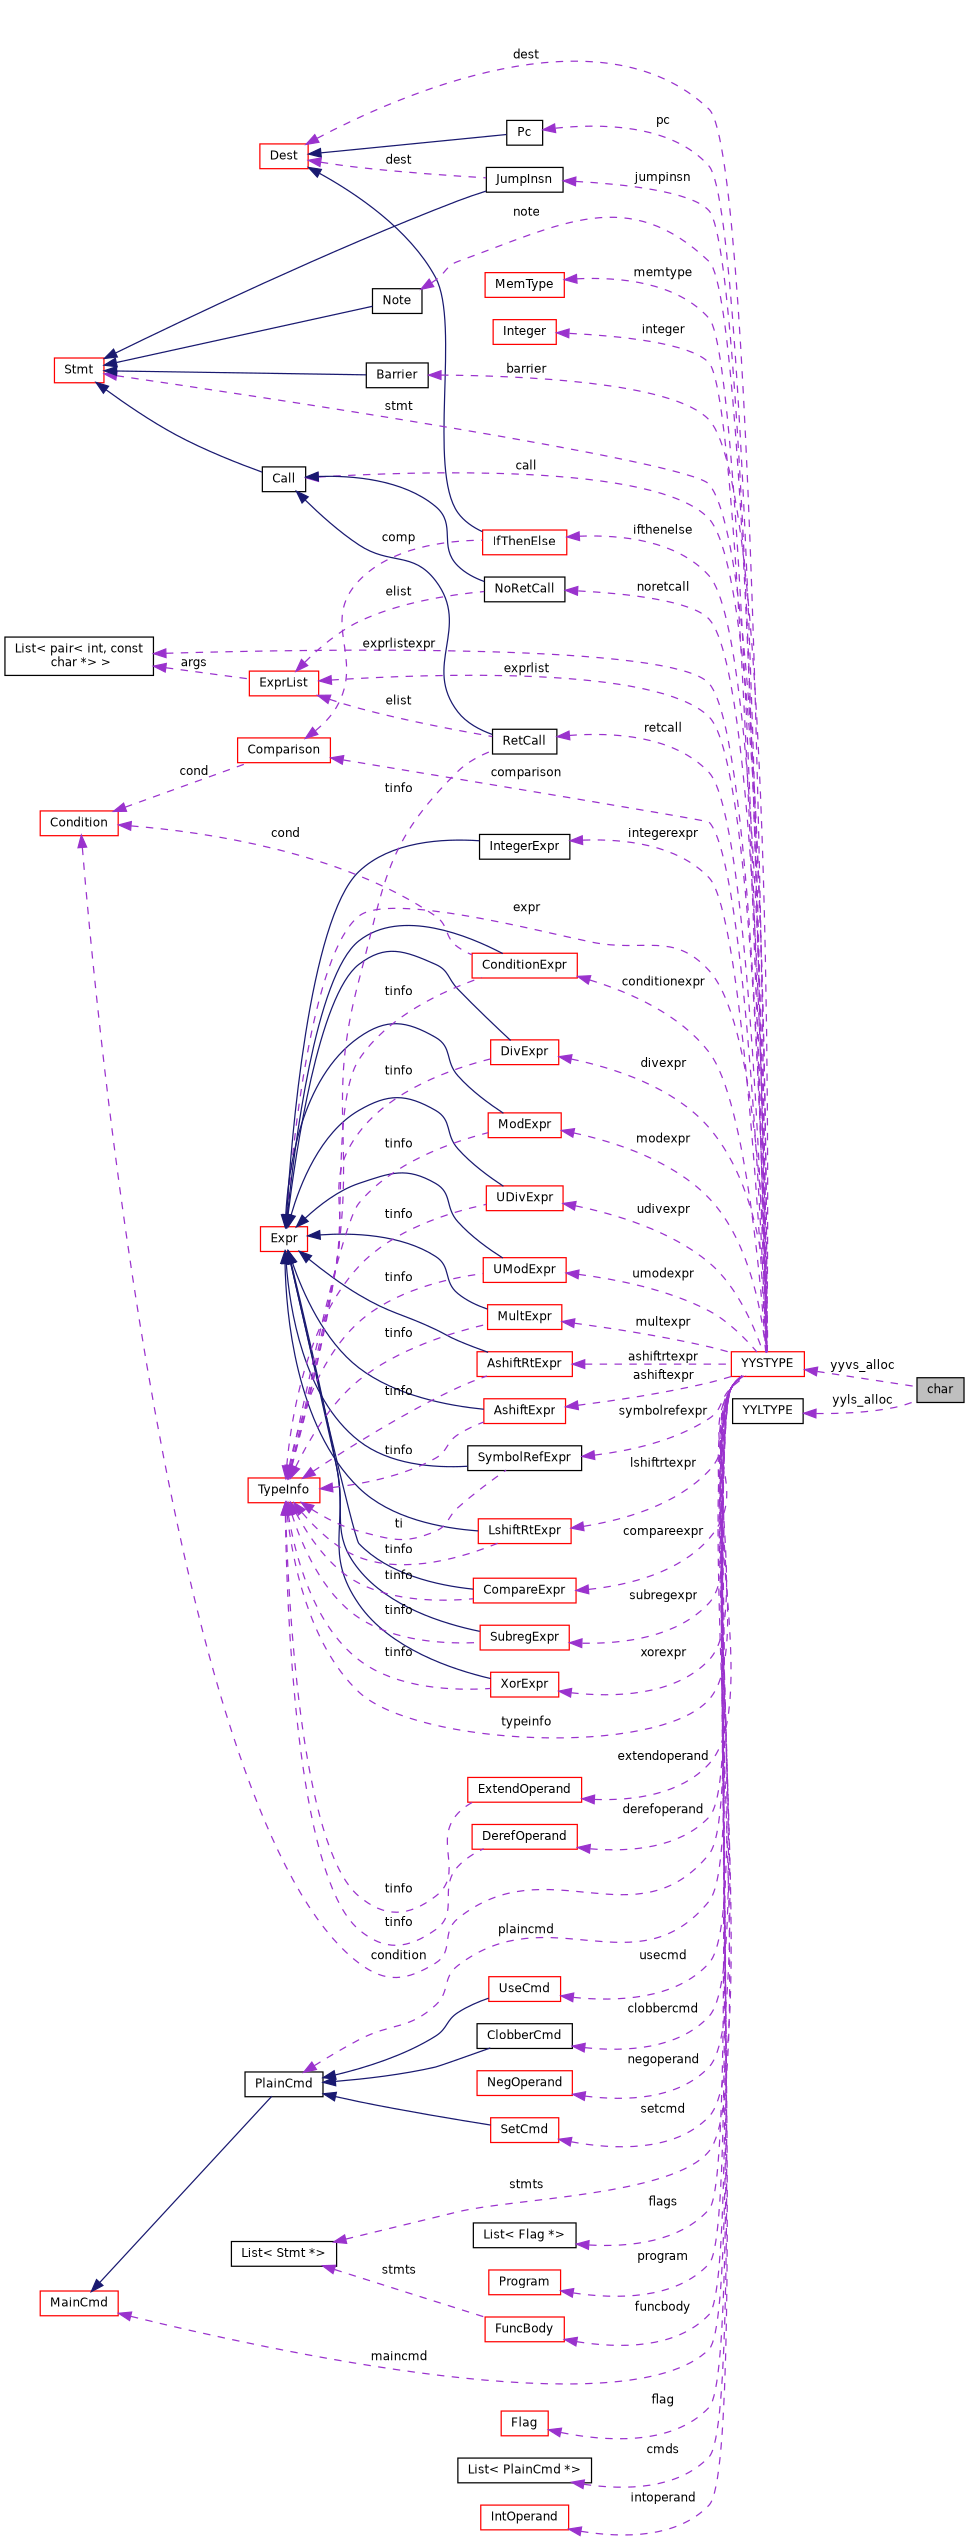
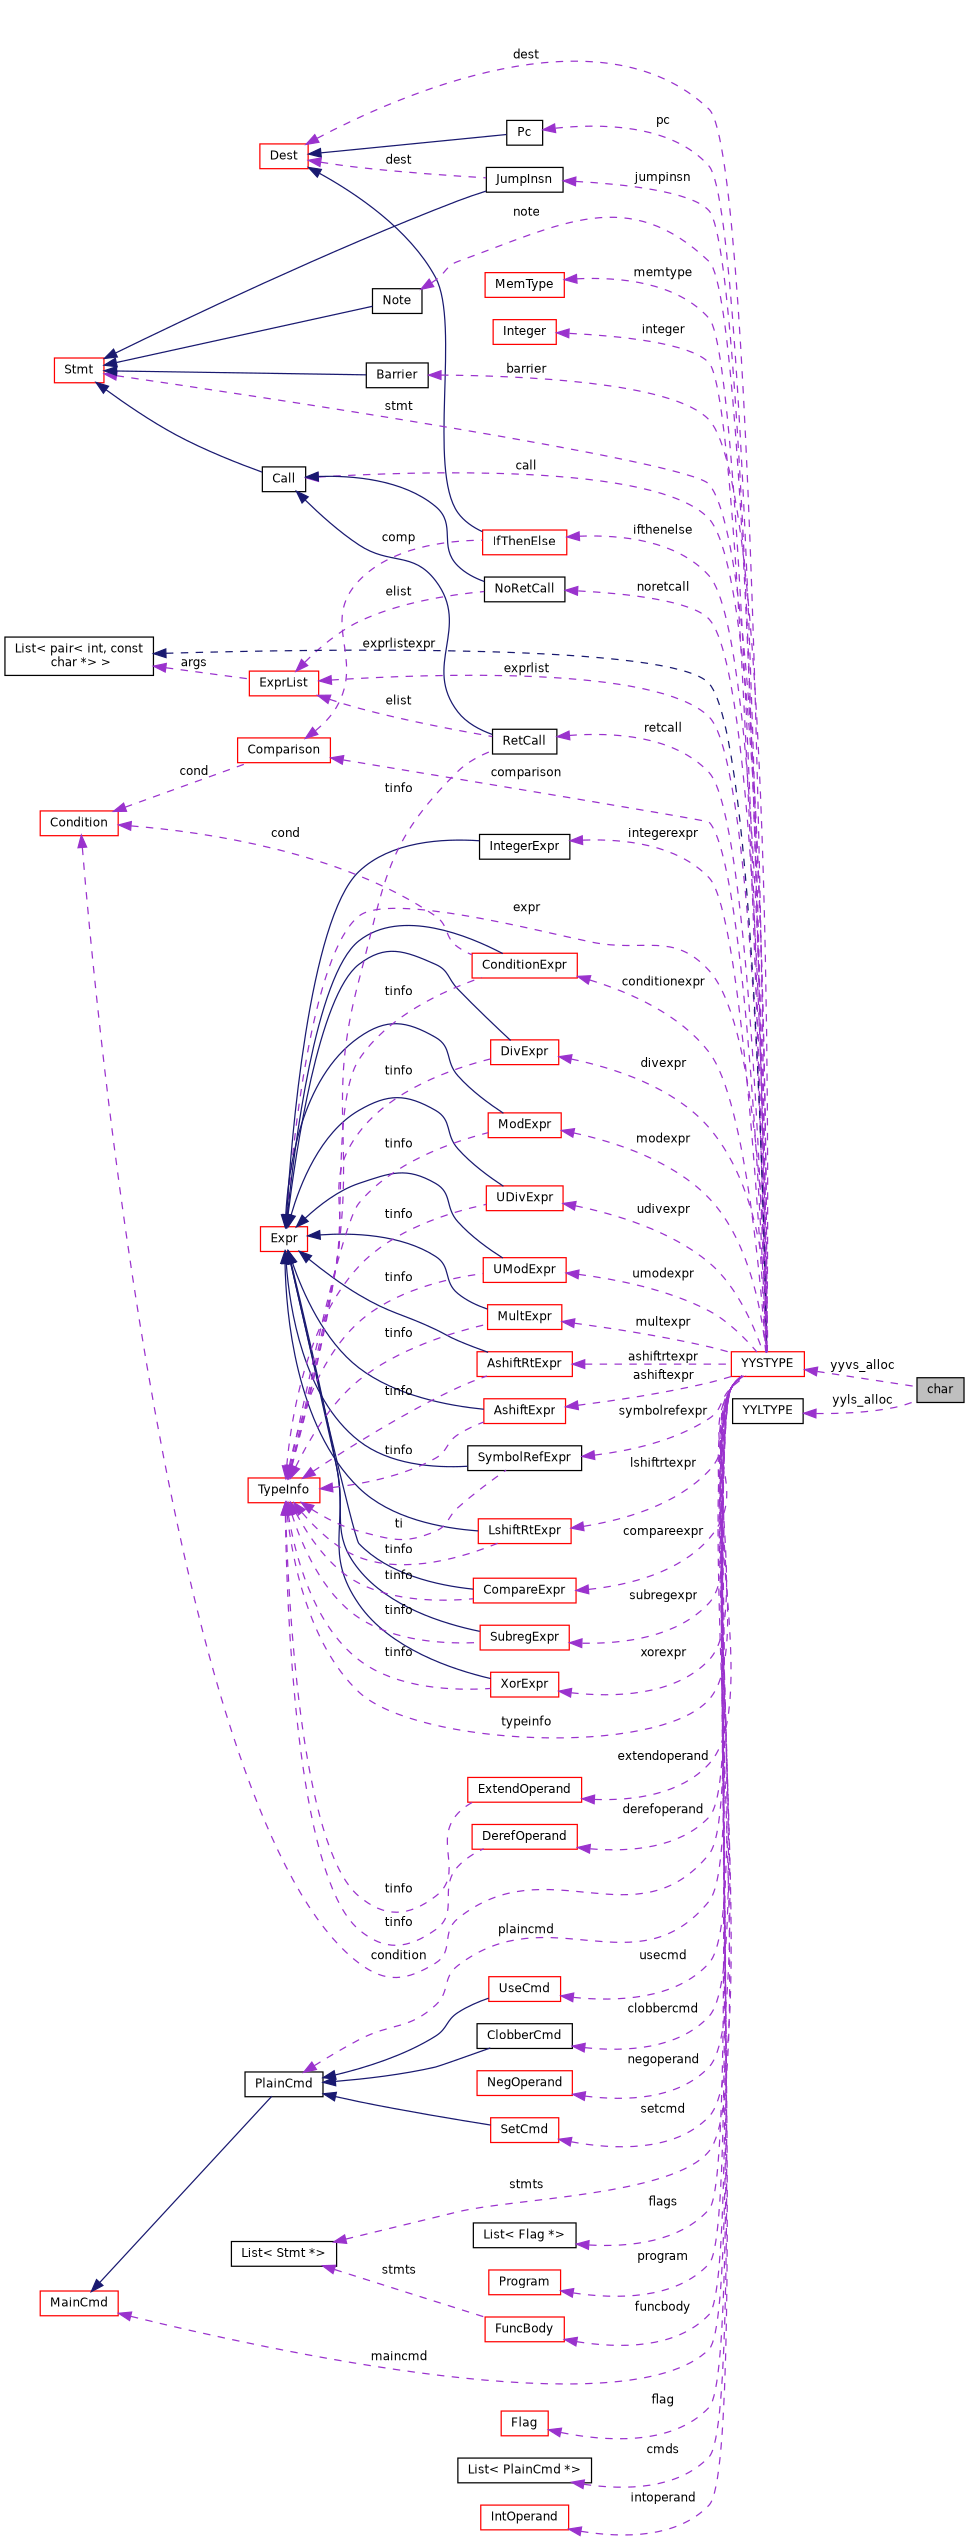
(721, 714) -> (721, 714)
